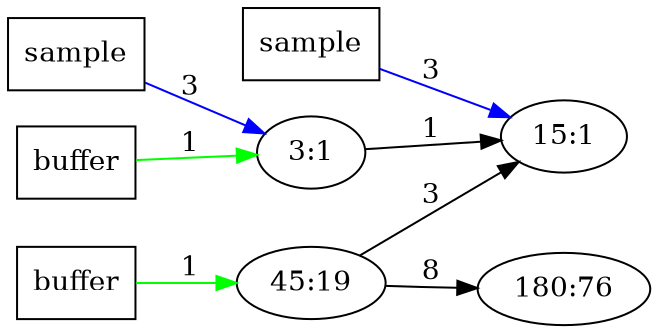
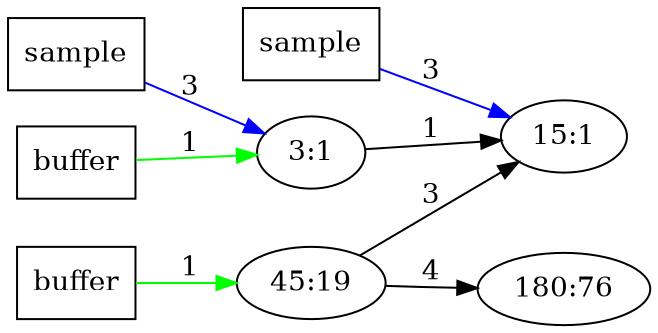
(432, 272) -> (432, 272)
